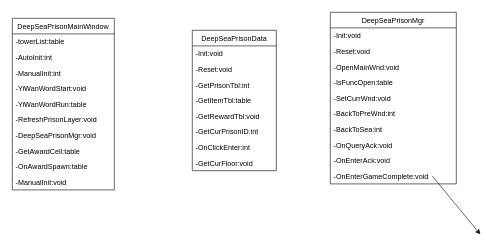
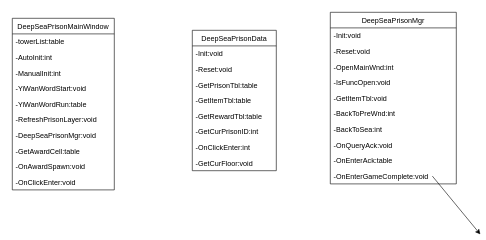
(365, 67) -> (363, 67)
(366, 83) -> (364, 83)
(226, 85) -> (230, 85)
(364, 98) -> (363, 98)
(229, 116) -> (231, 116)
(364, 161) -> (366, 161)
(52, 167) -> (50, 167)
(44, 182) -> (48, 182)
